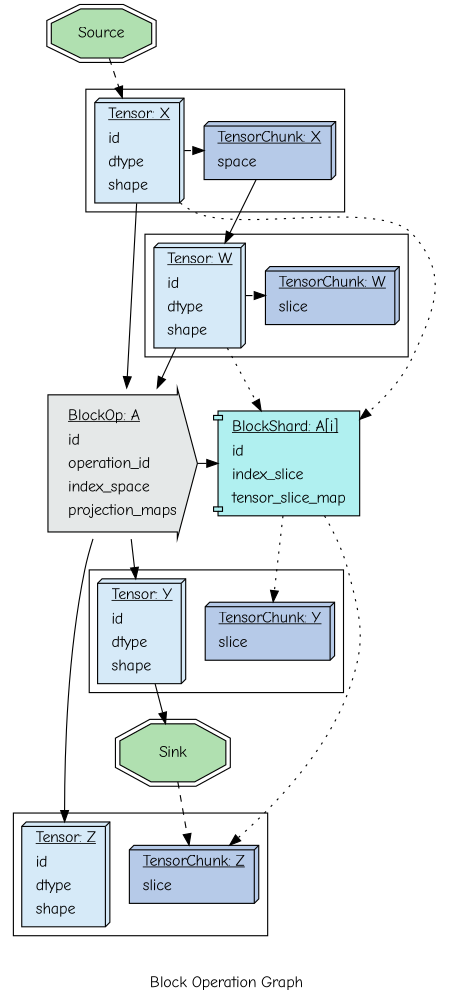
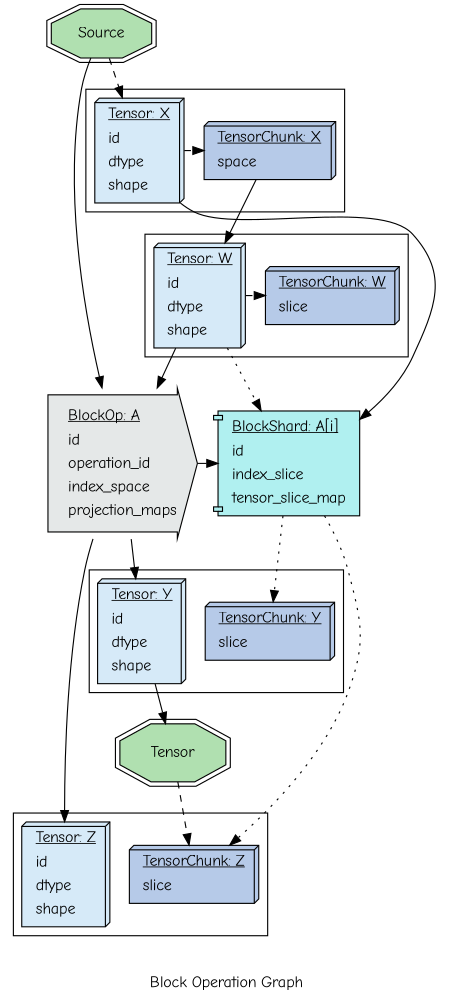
(398, 225) -> (398, 225)
(132, 290) -> (76, 218)
(173, 753) -> (173, 753)
